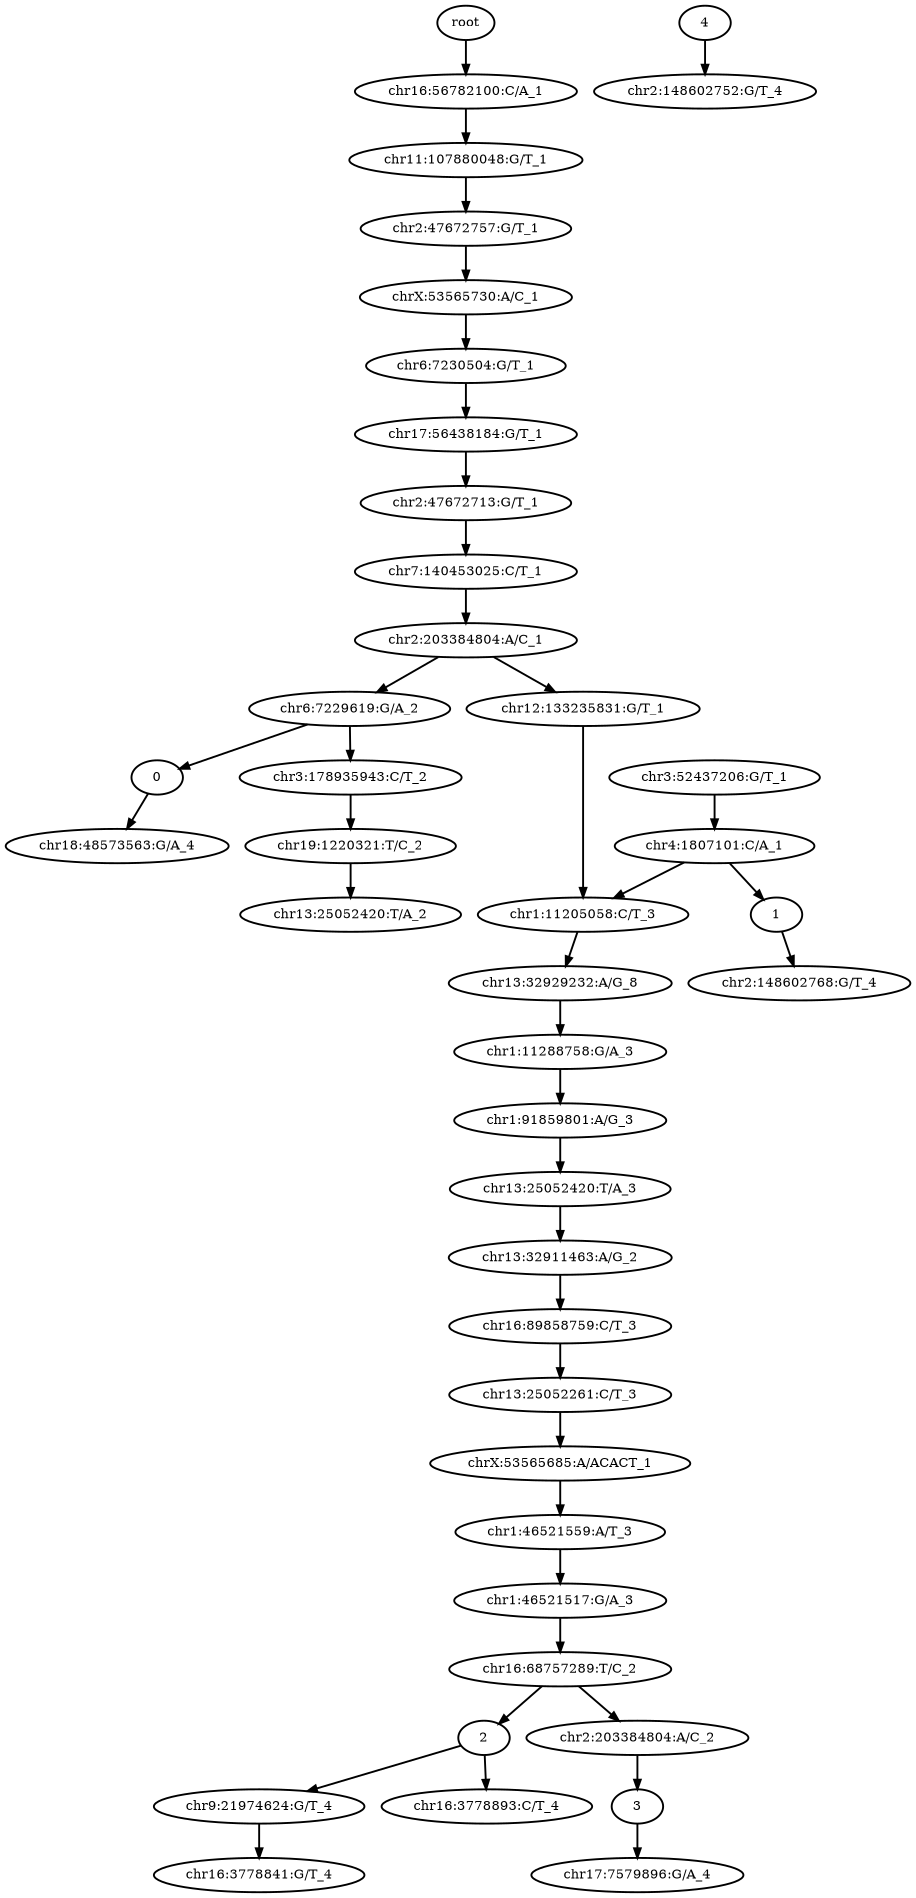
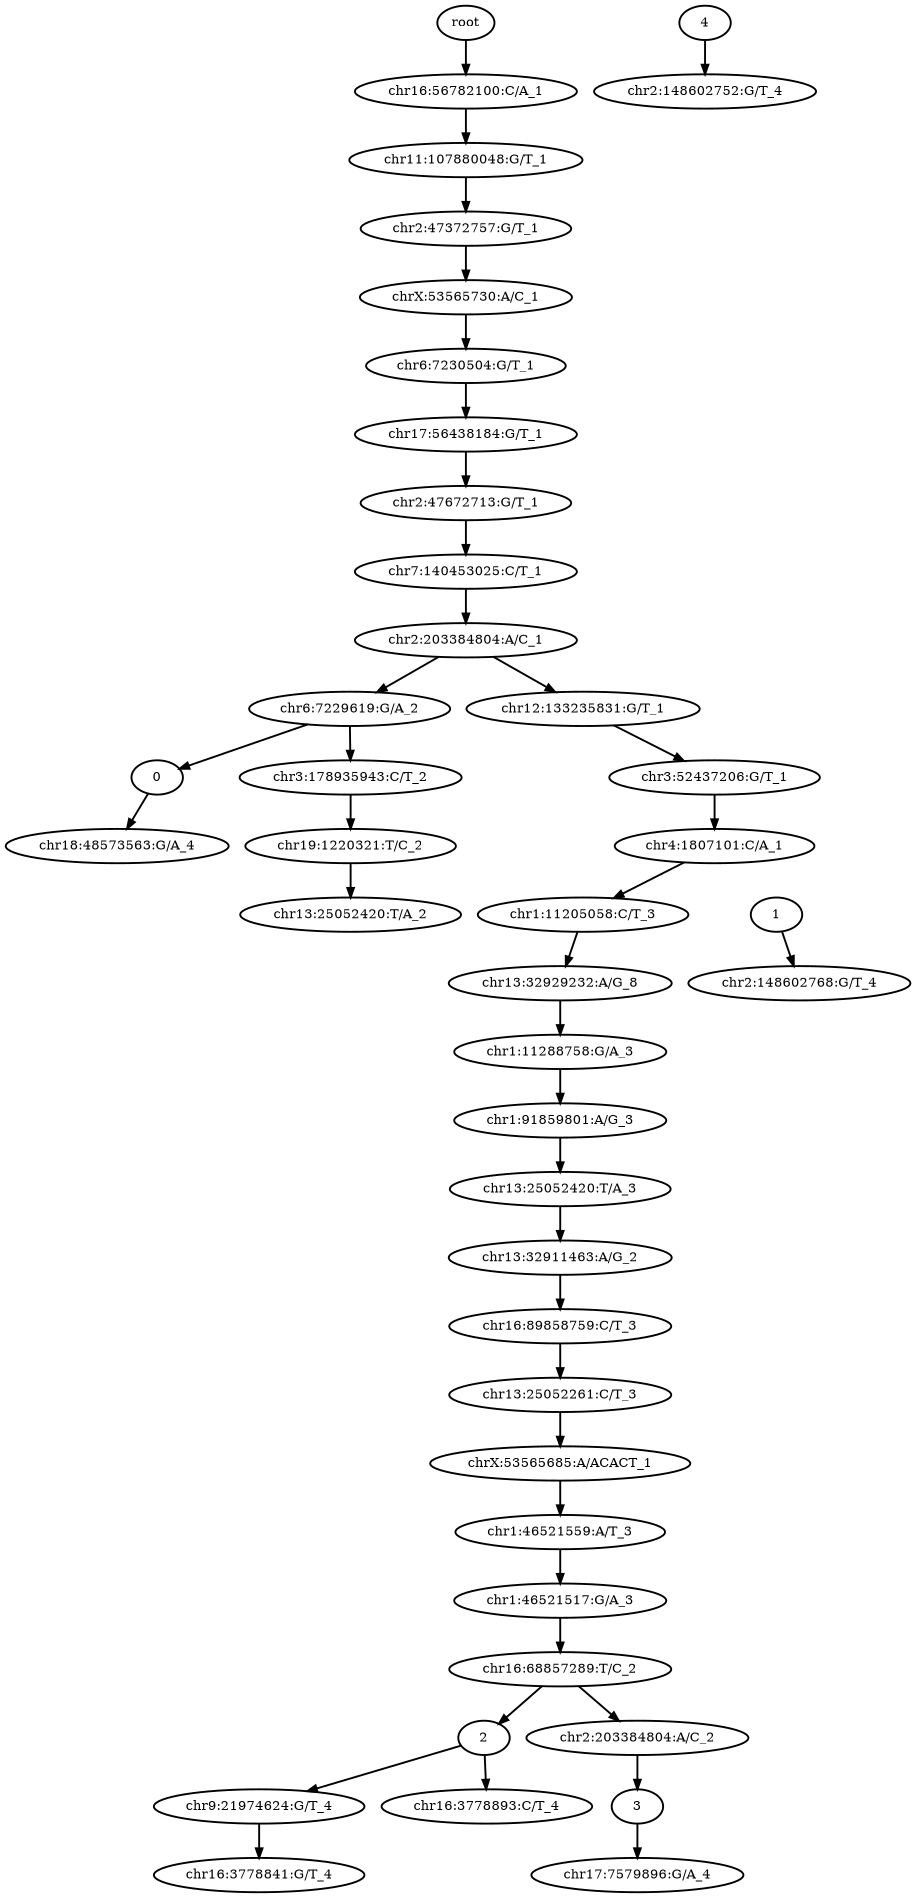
(466, 229) -> (466, 229)
(583, 807) -> (645, 741)
(743, 878) -> none
(560, 1669) -> (560, 1669)
